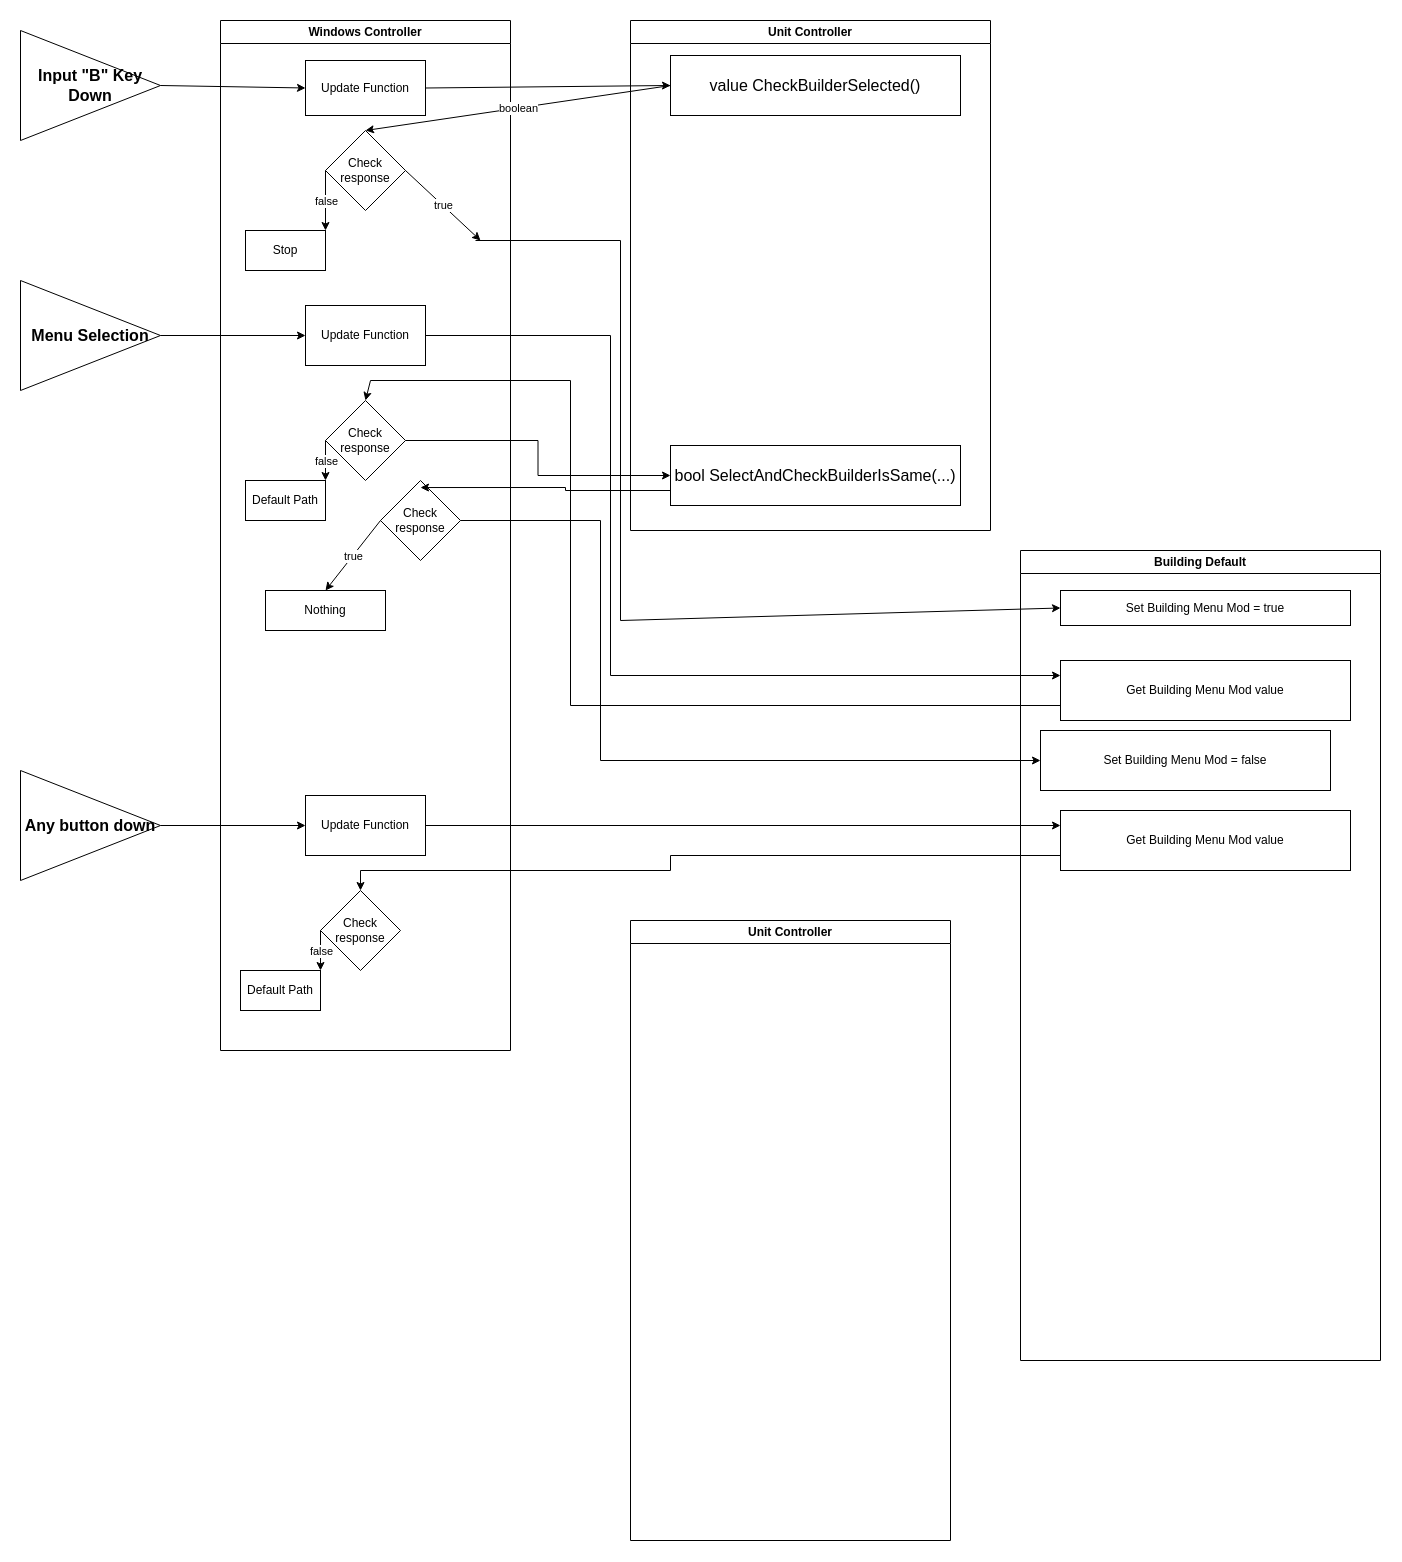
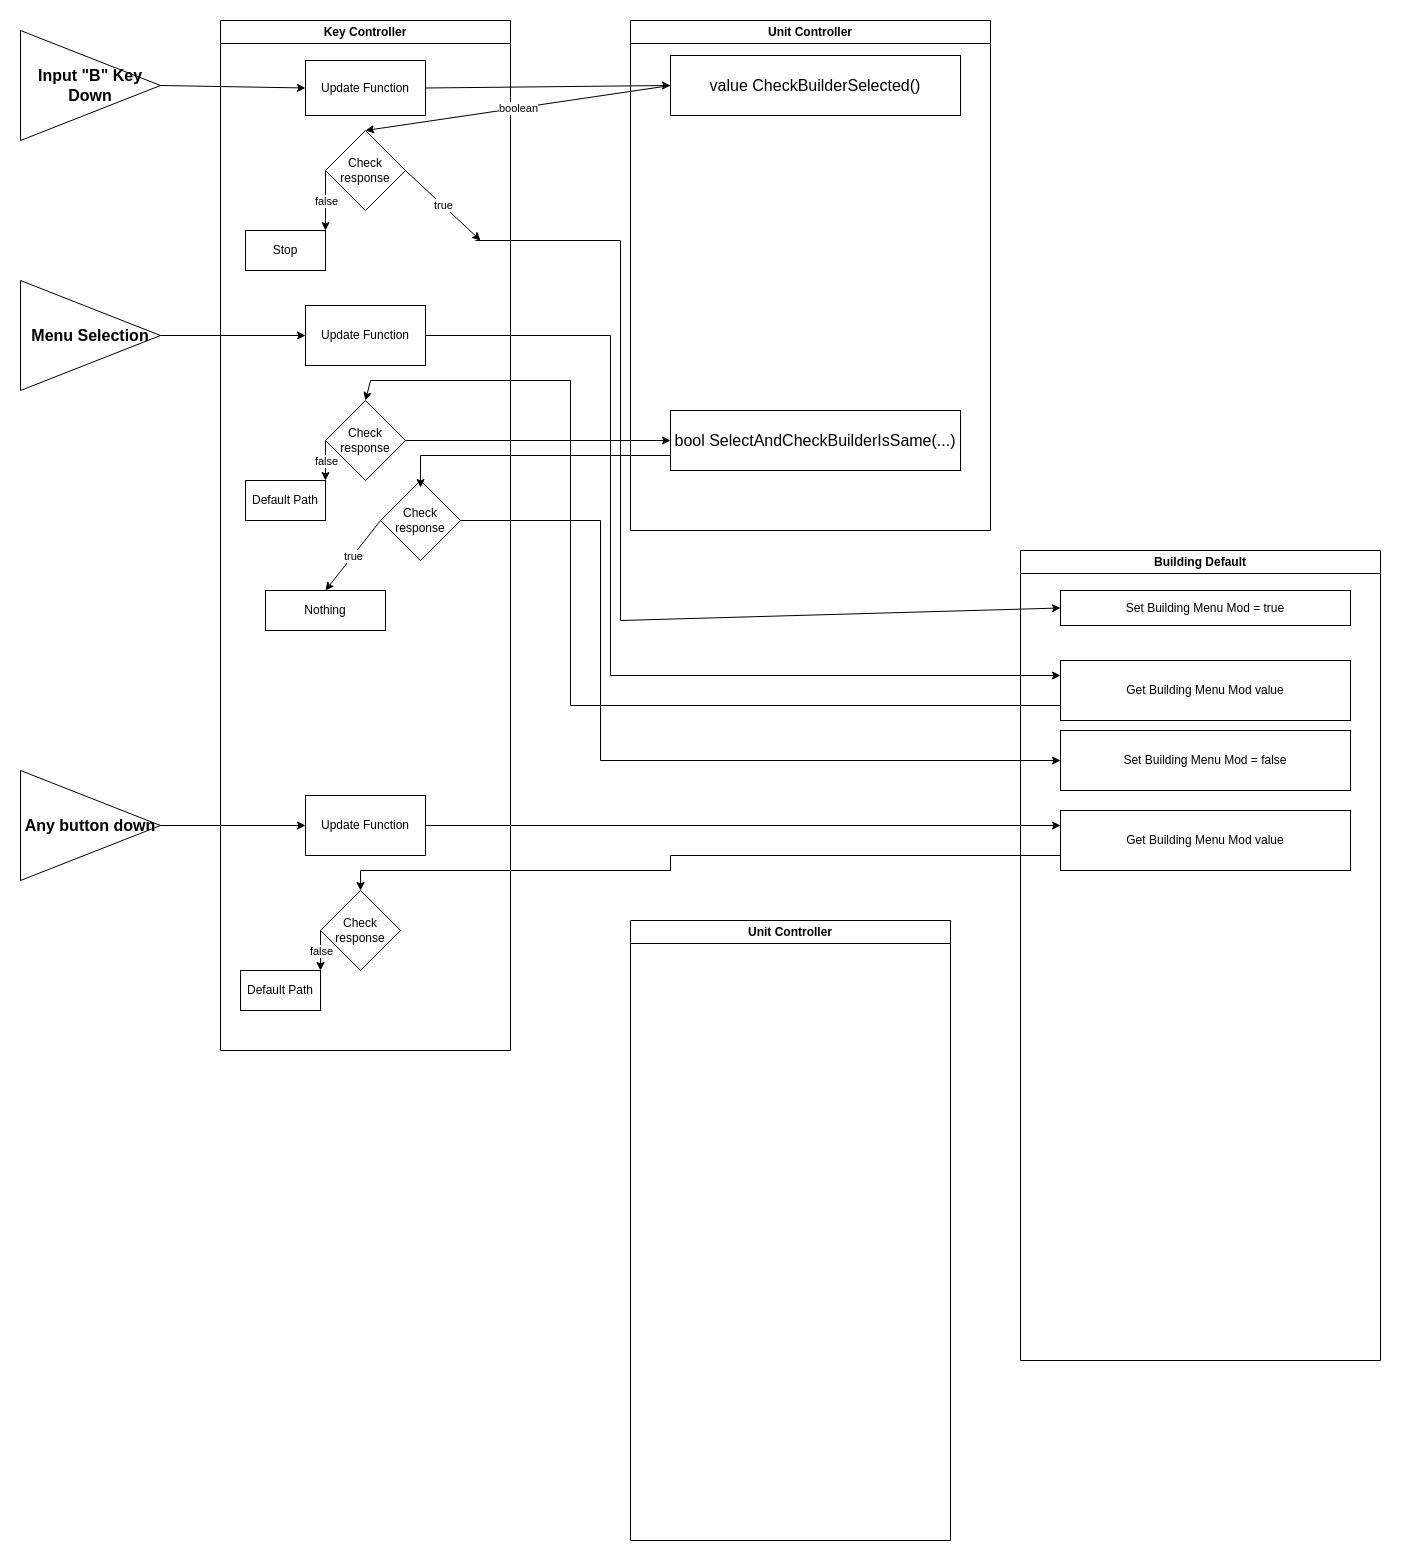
(366, 33) -> (366, 33)
(816, 476) -> (816, 441)
(1186, 761) -> (1206, 761)
